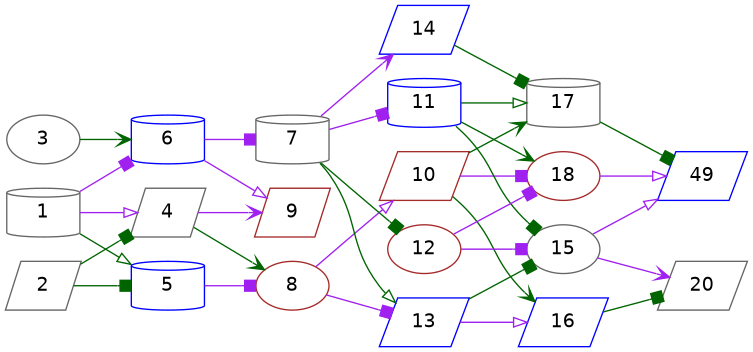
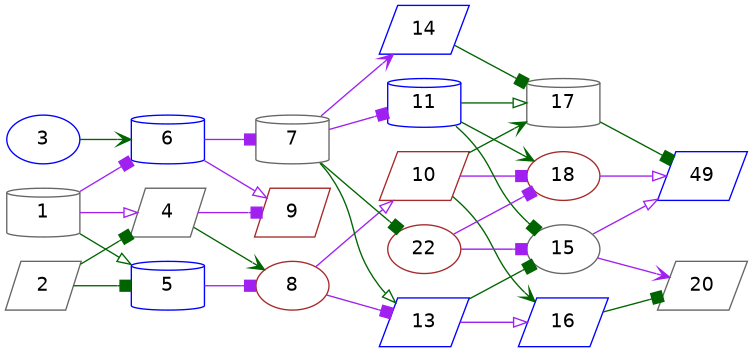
(43, 139) -> (43, 139)
(223, 213) -> (223, 213)
(424, 249) -> (424, 249)
